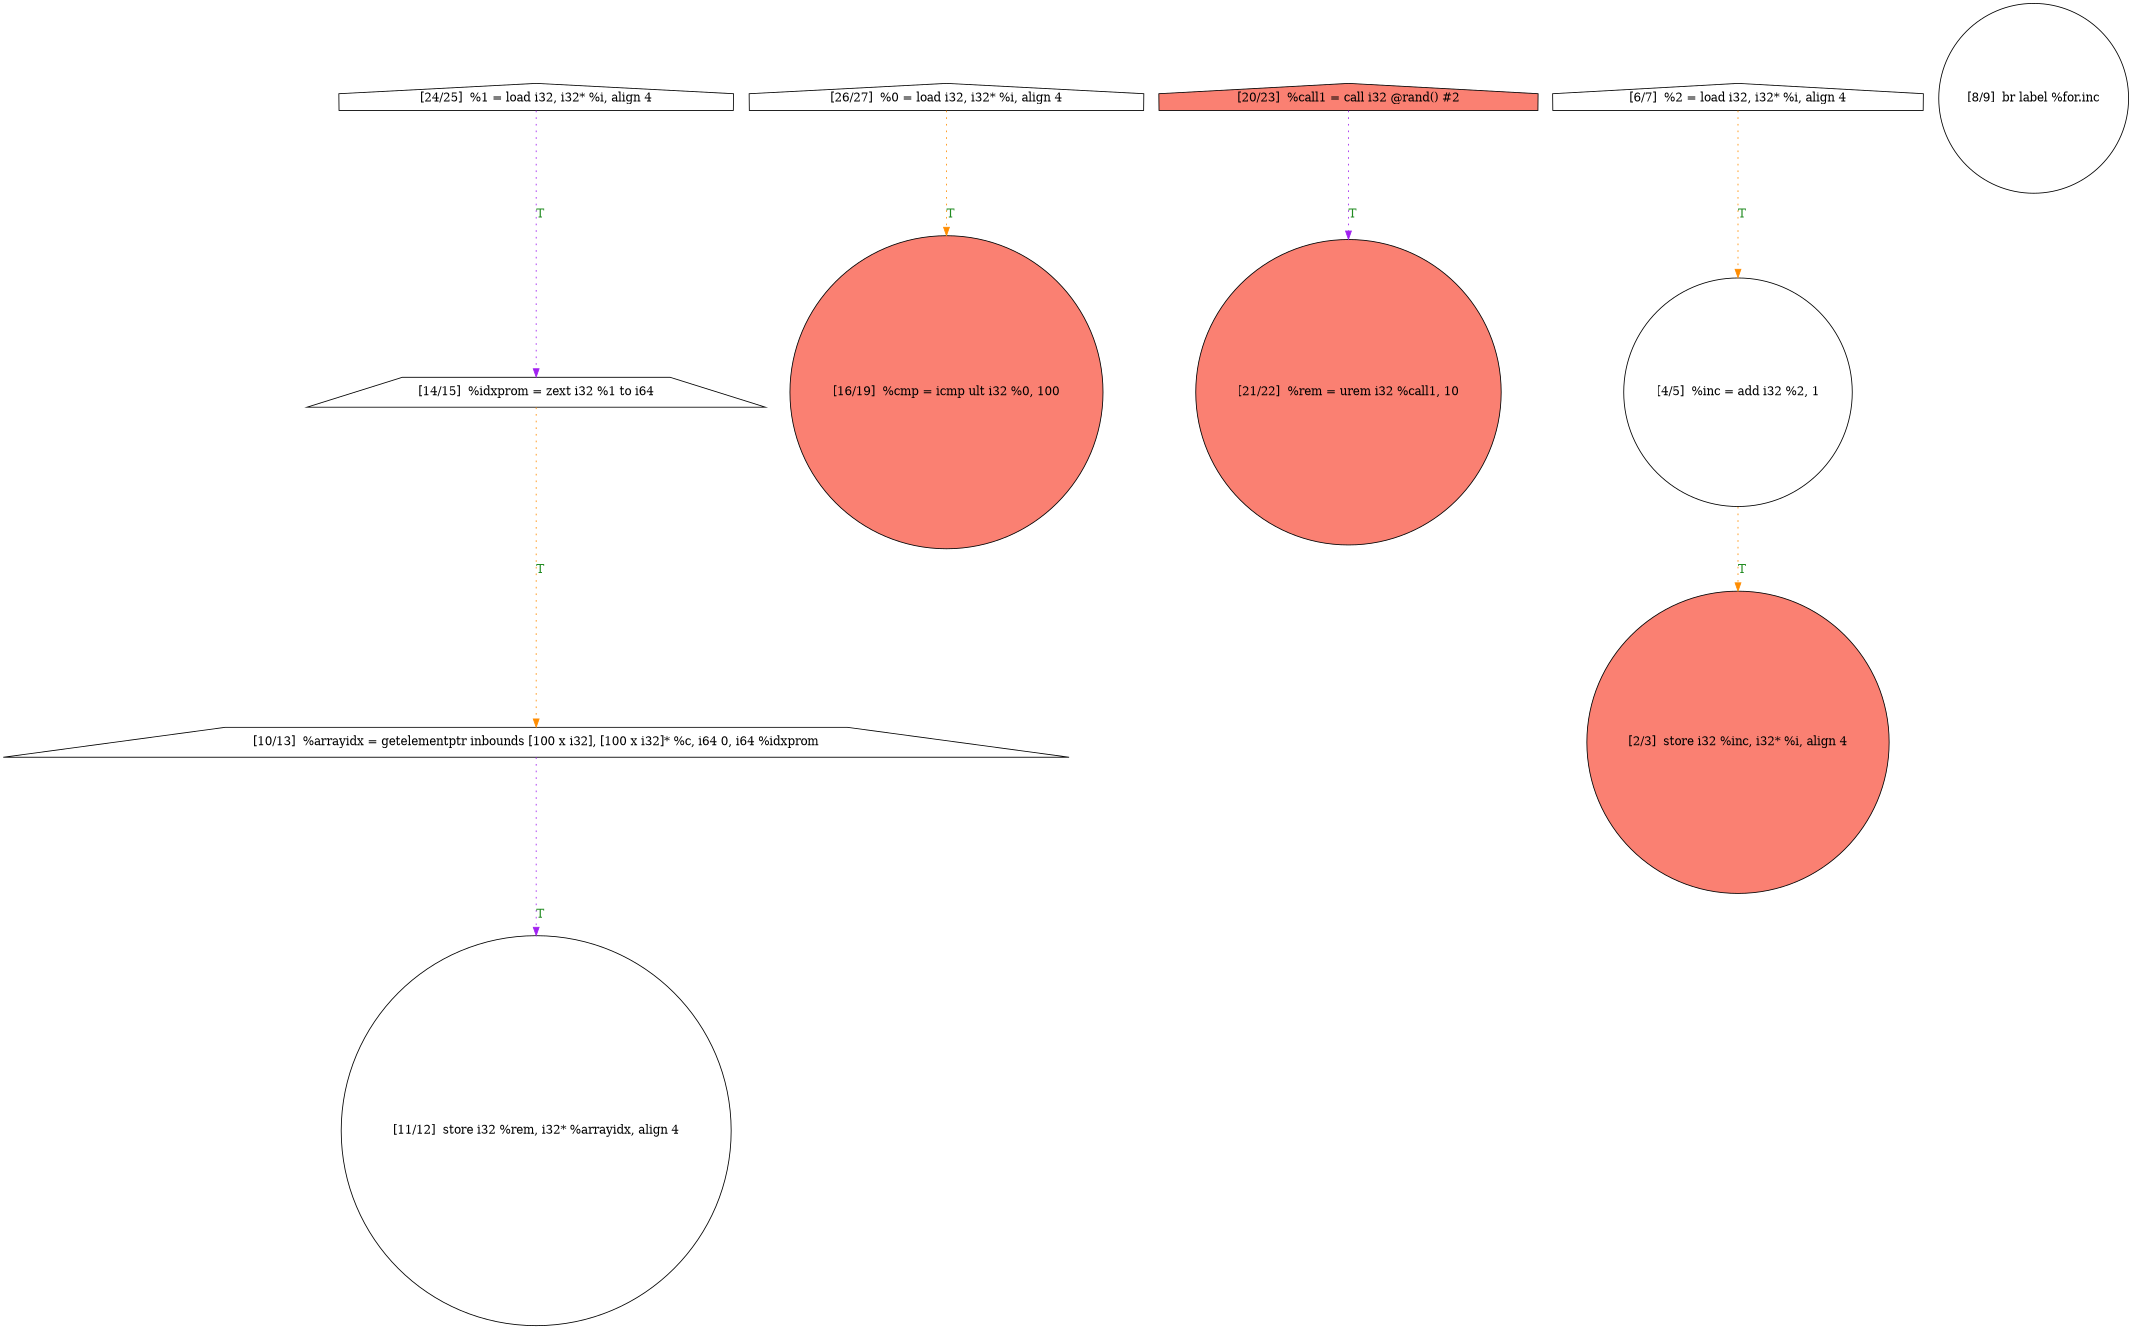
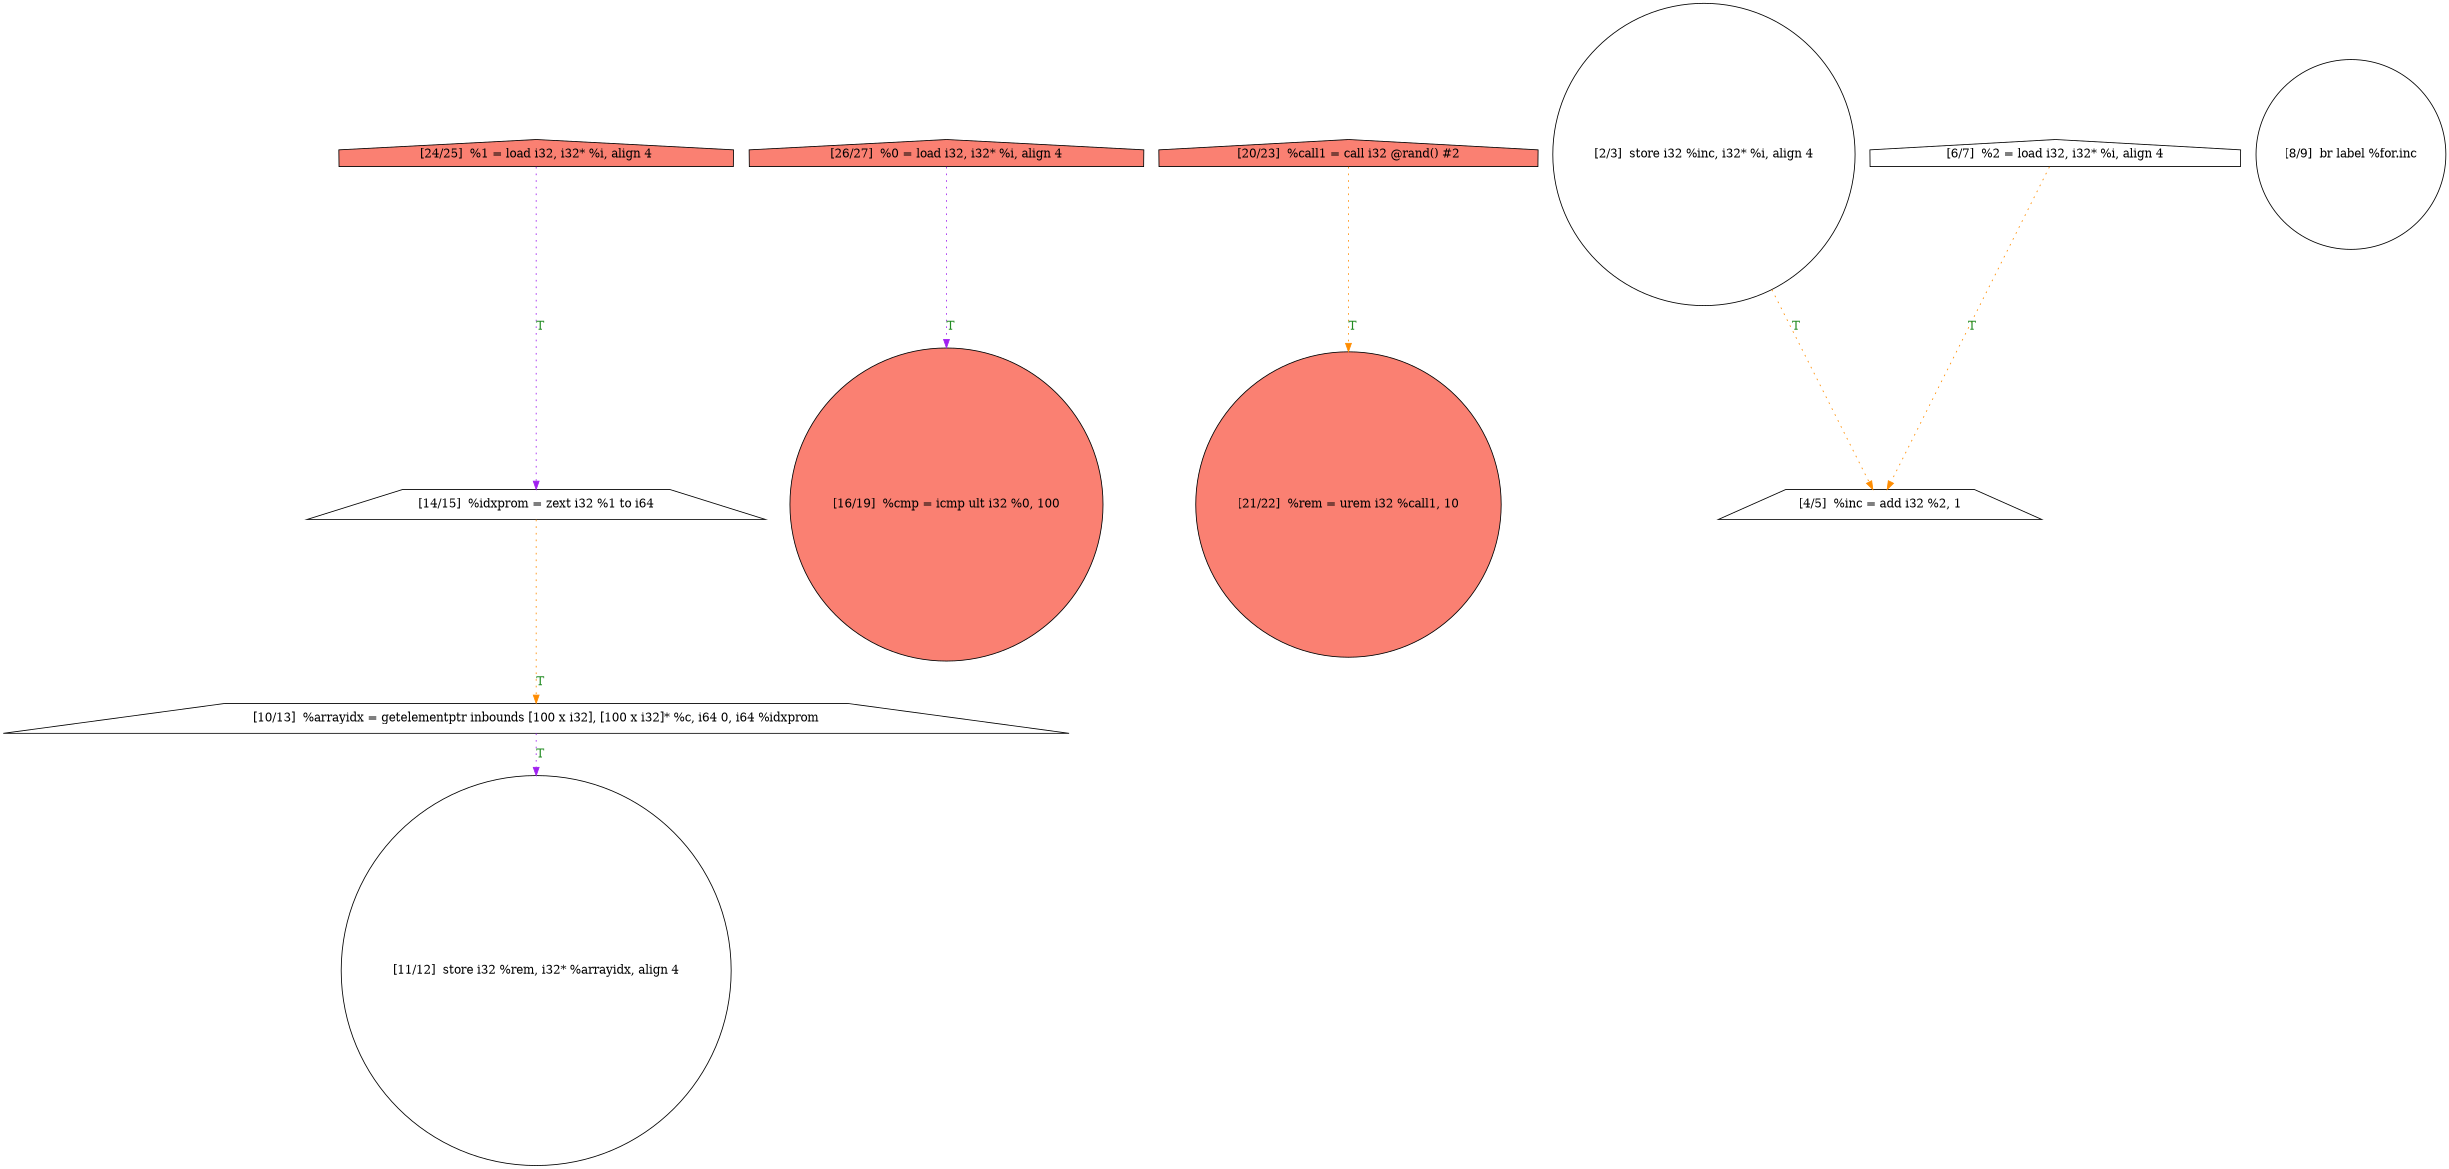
(536, 98) -> (536, 154)
(947, 98) -> (947, 154)
(947, 169) -> (947, 253)
(1348, 171) -> (1348, 255)
(1738, 392) -> (1880, 505)
(1738, 545) -> (1821, 386)
(1738, 742) -> (1704, 154)
